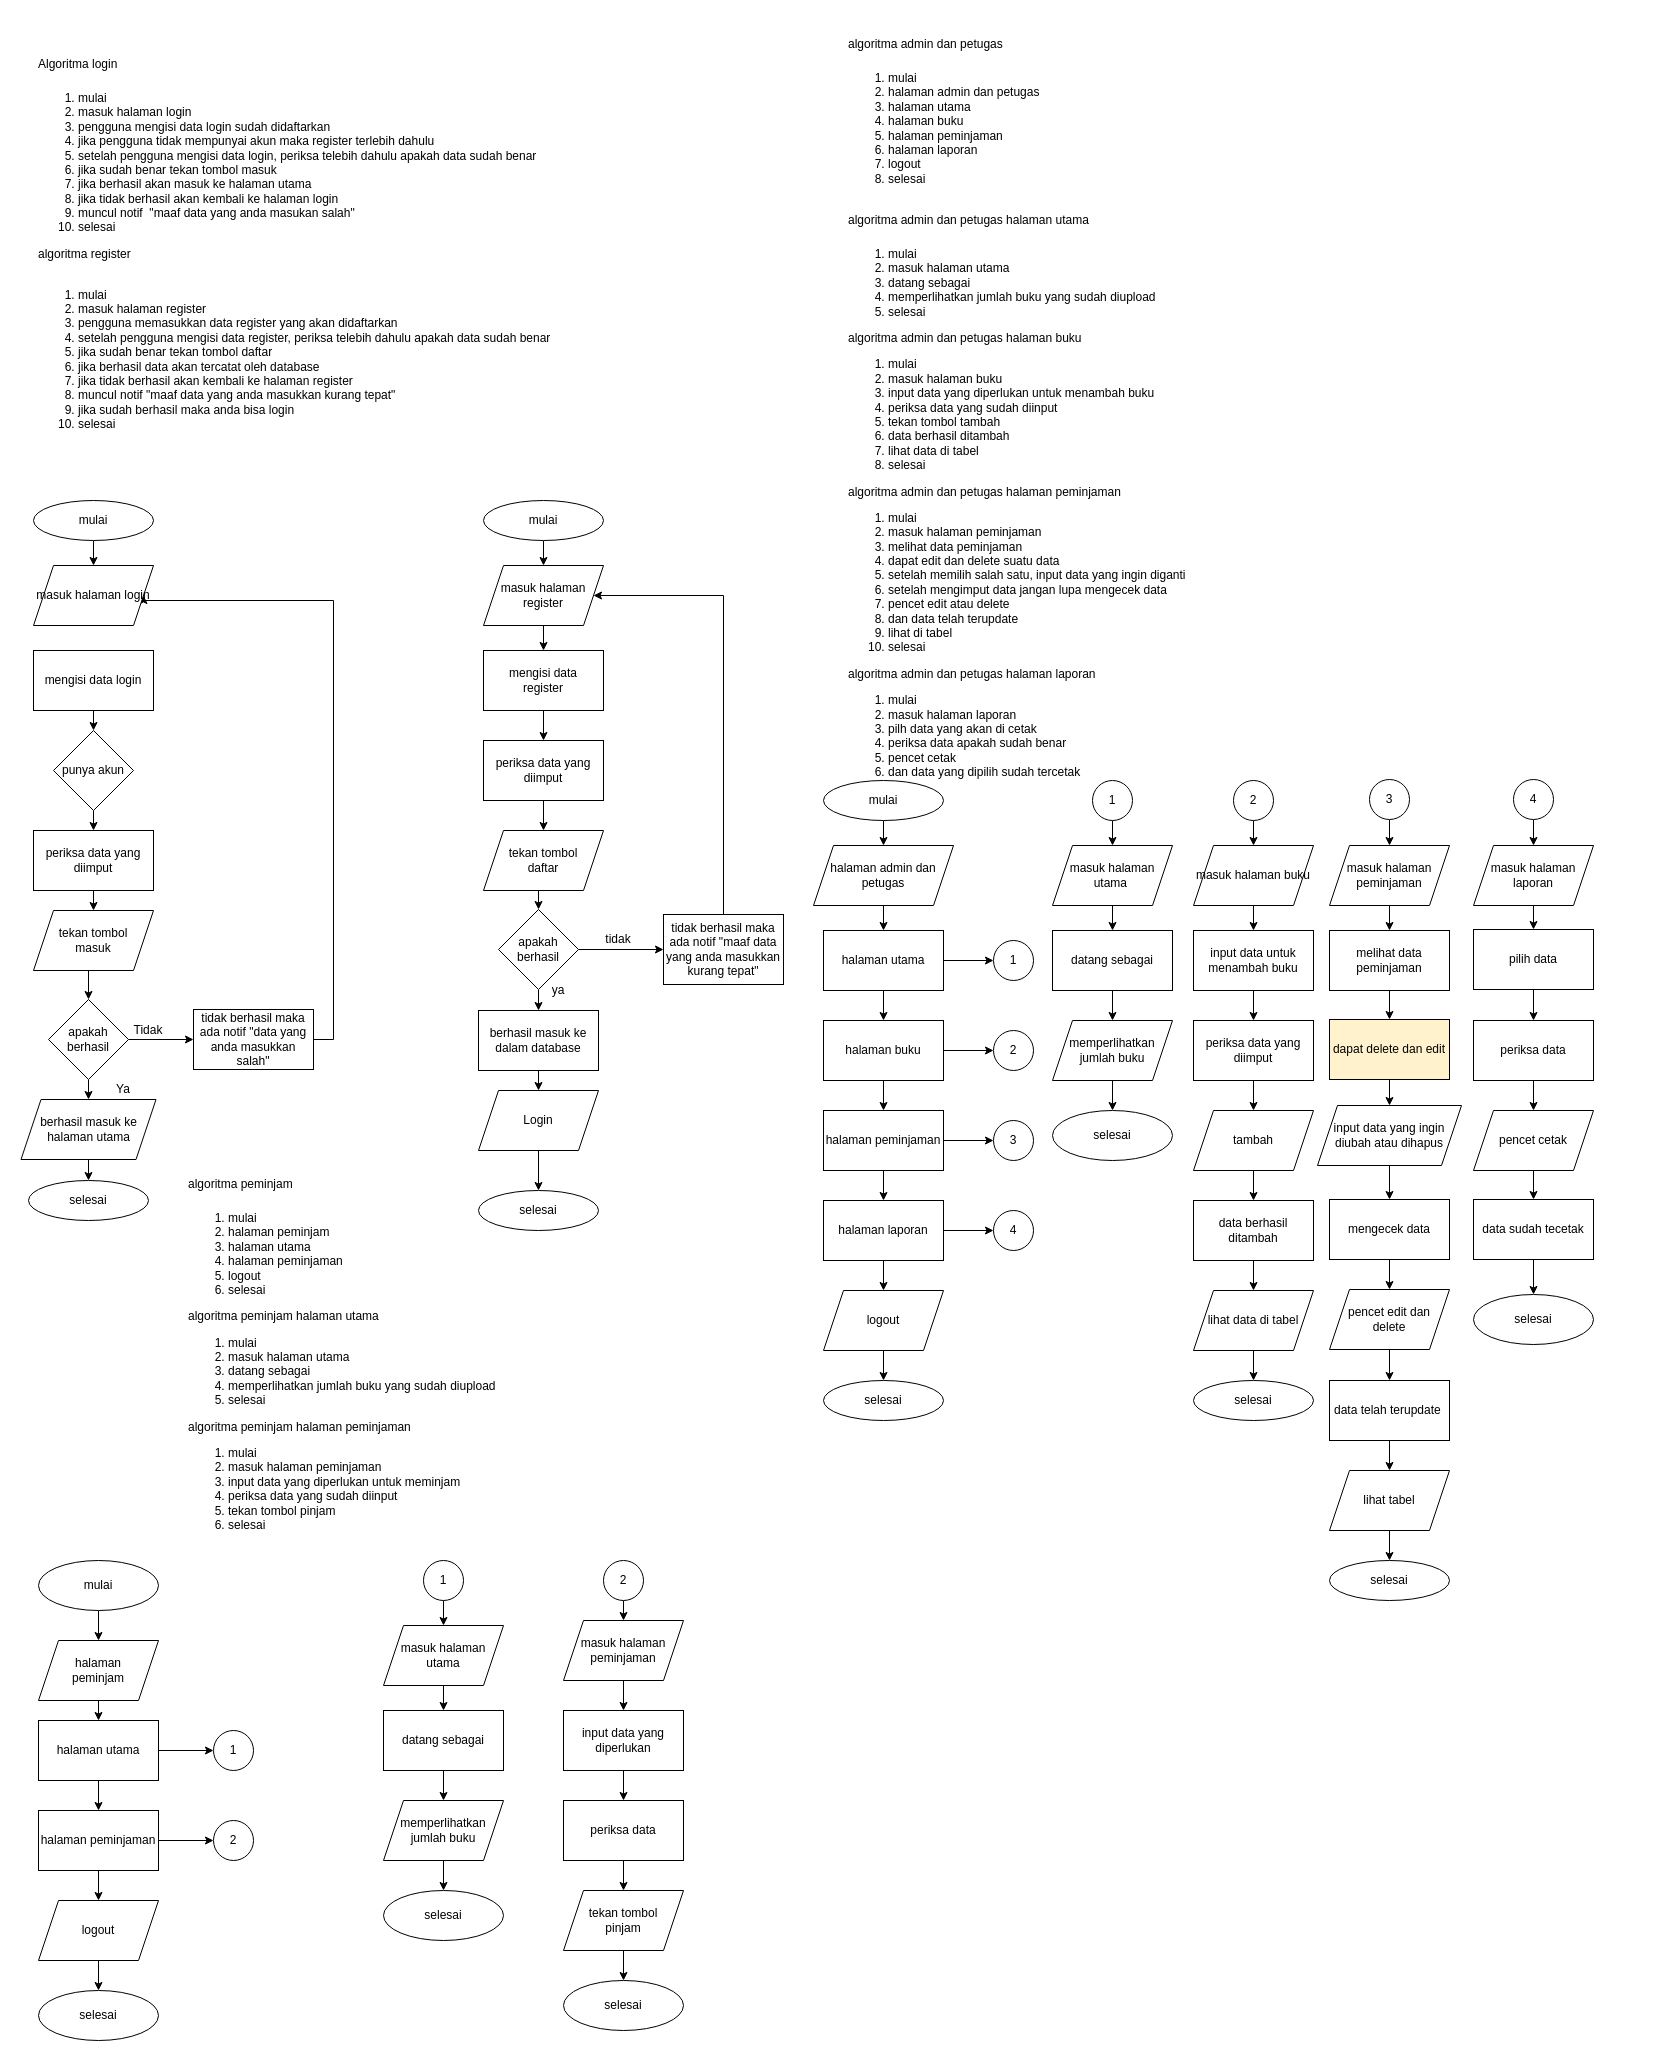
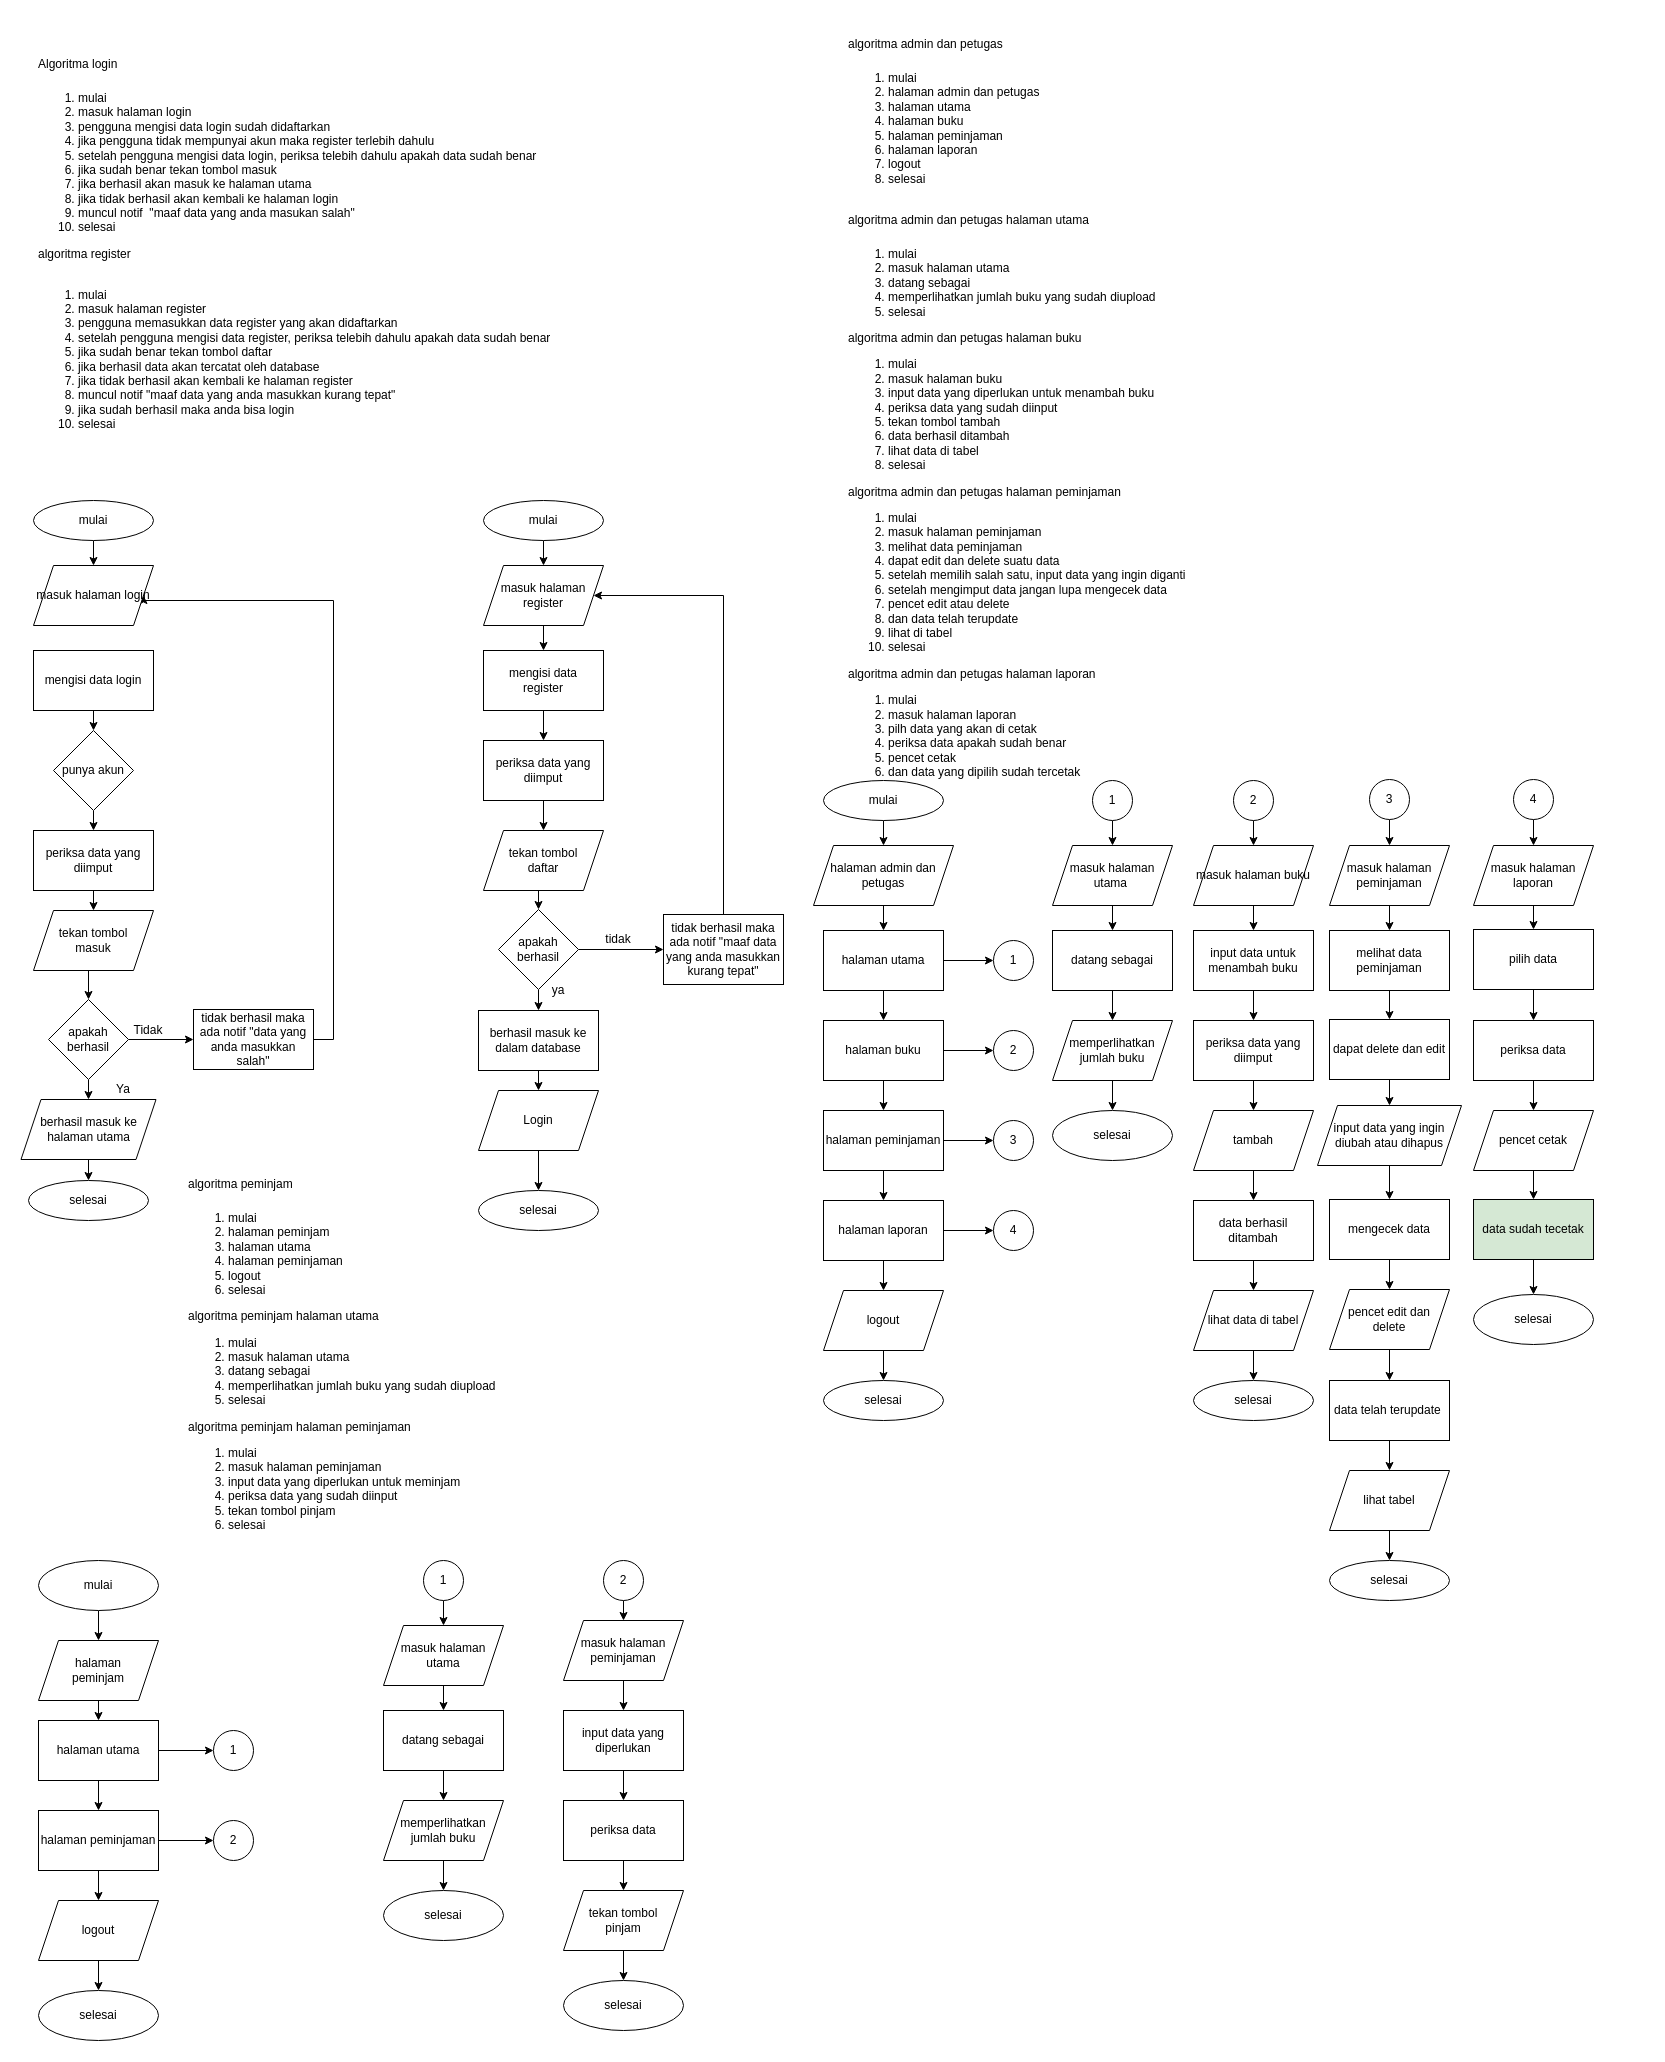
(1390, 1050) -> (1390, 1050)
(1534, 1230) -> (1534, 1230)
